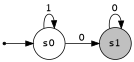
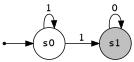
(82, 38) -> (82, 38)
